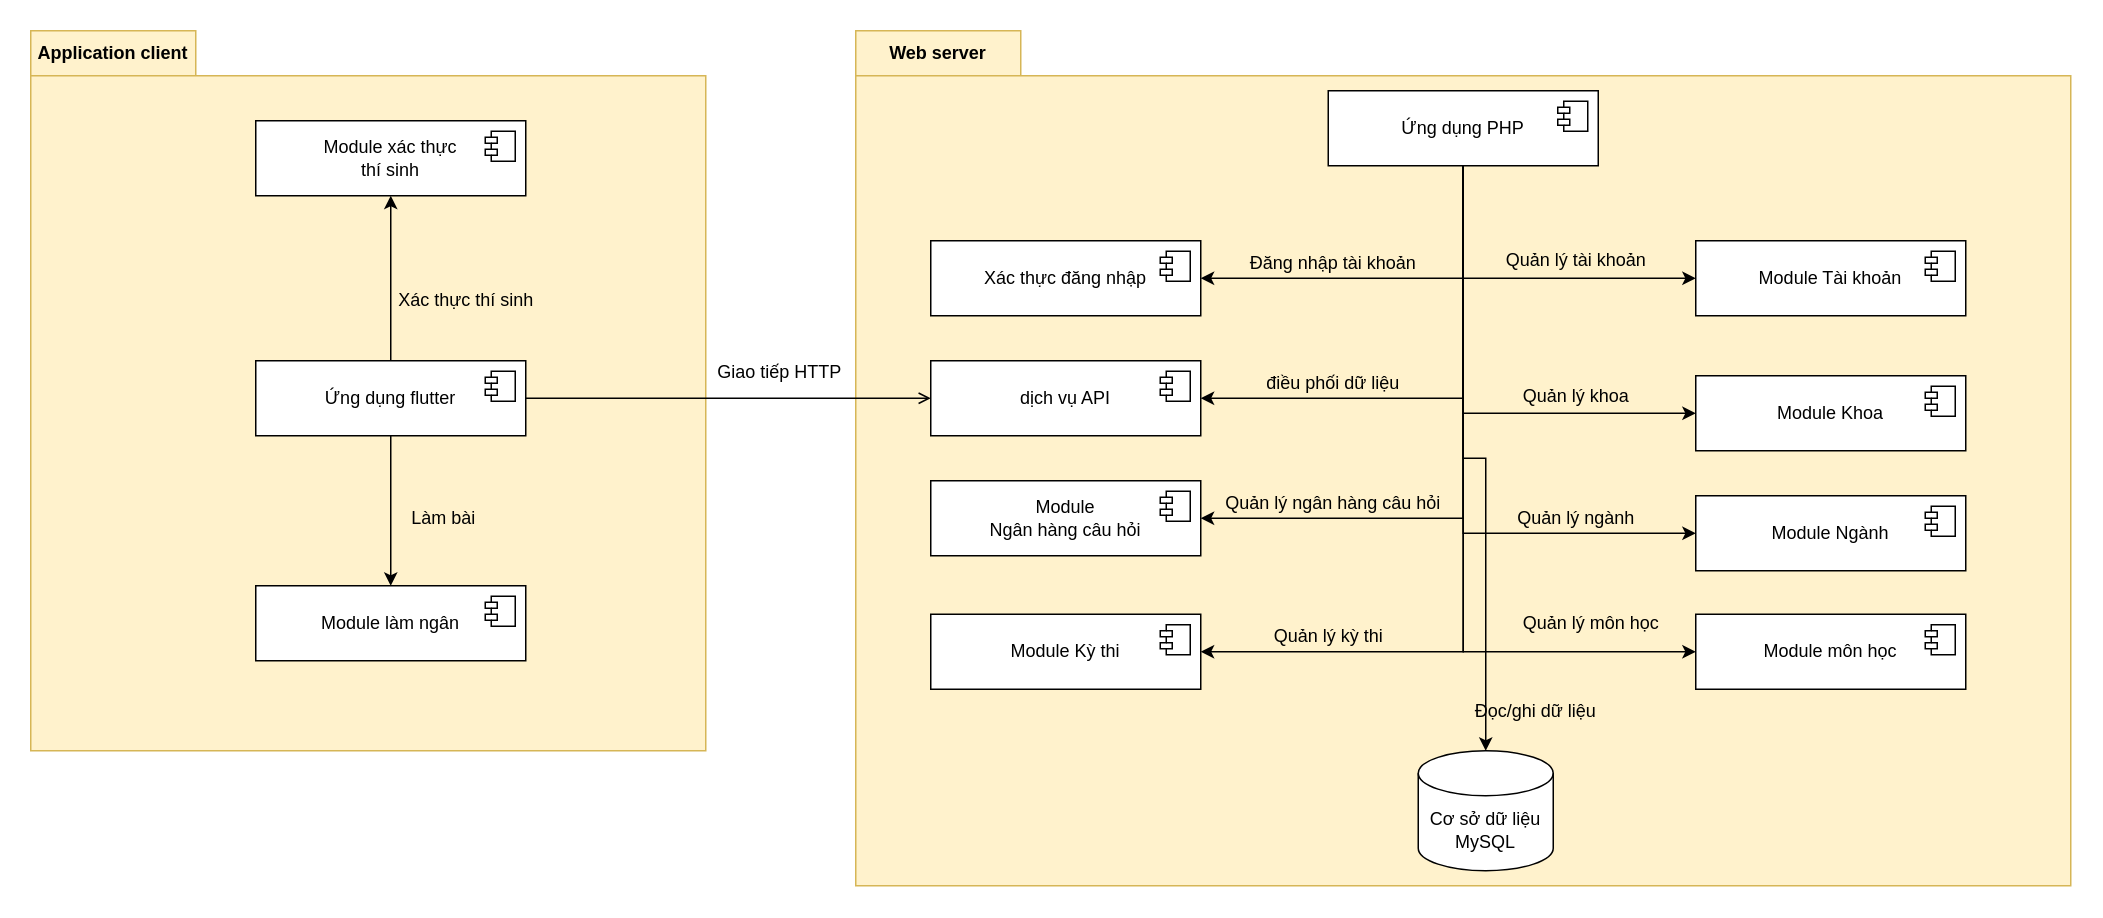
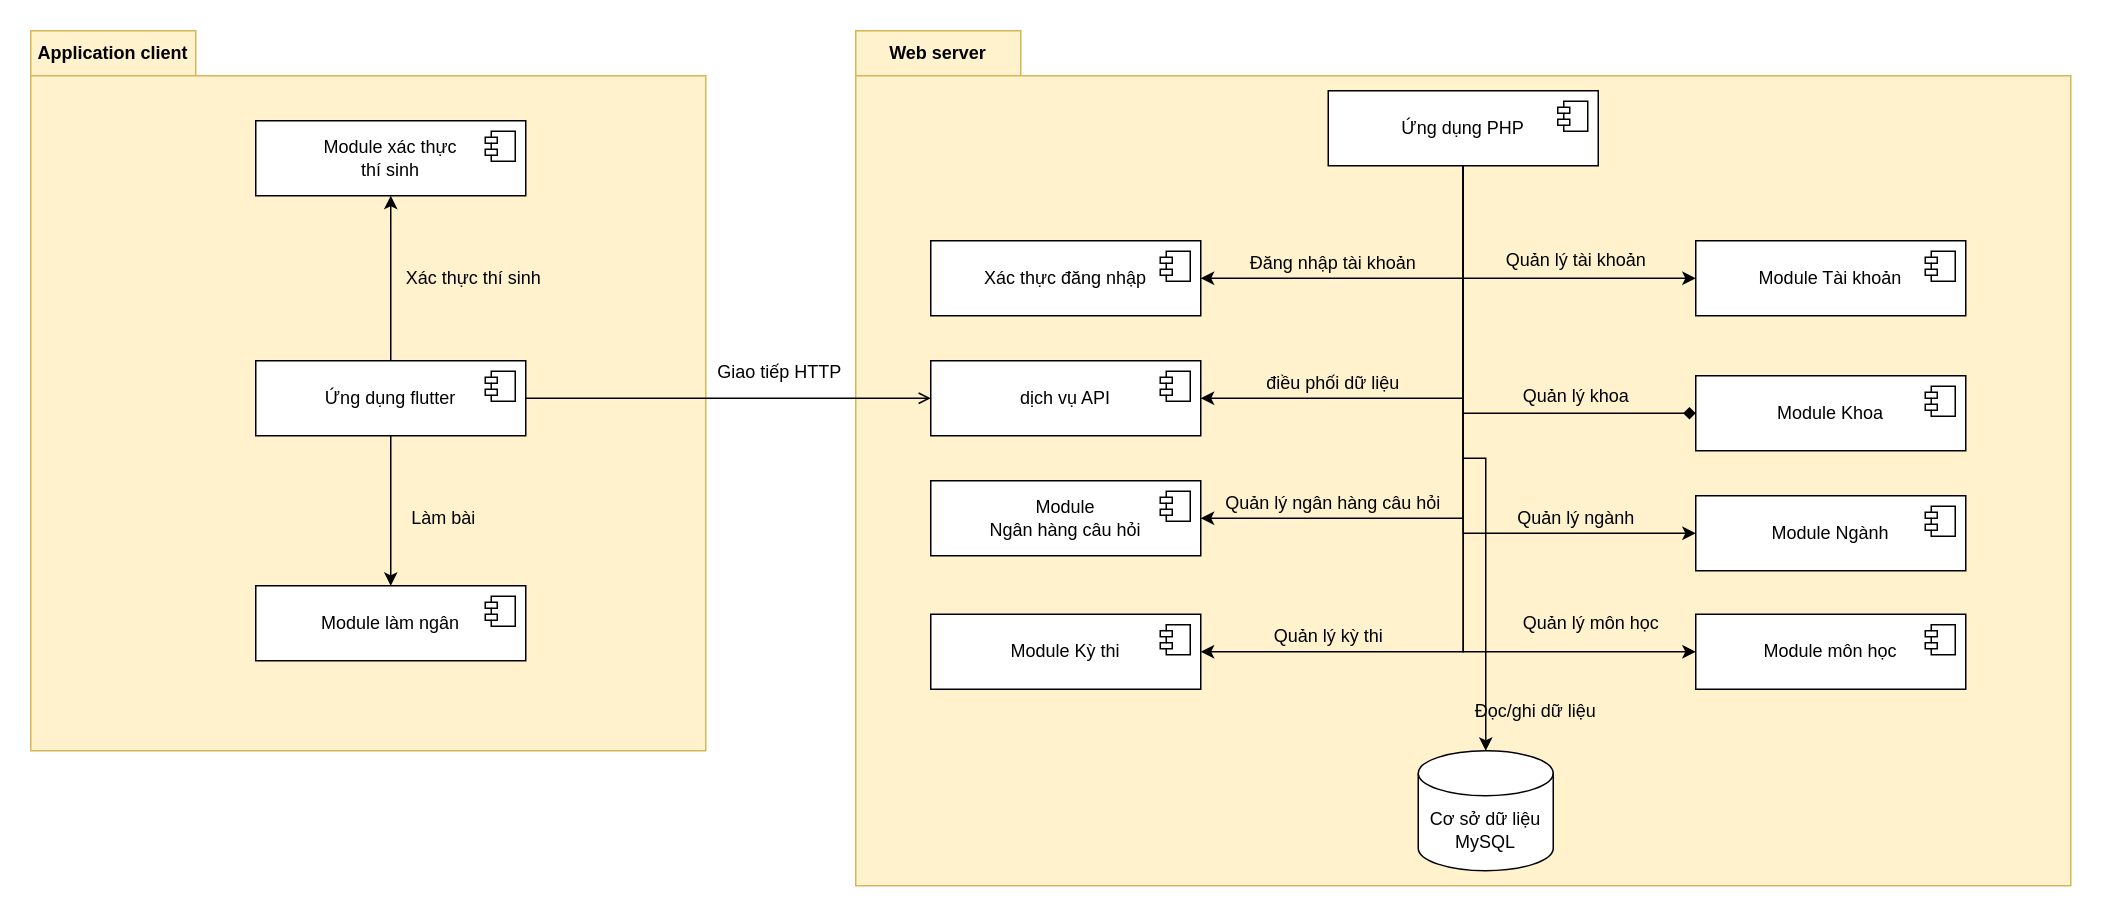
(466, 301) -> (473, 278)
(1684, 413) -> (1683, 413)
